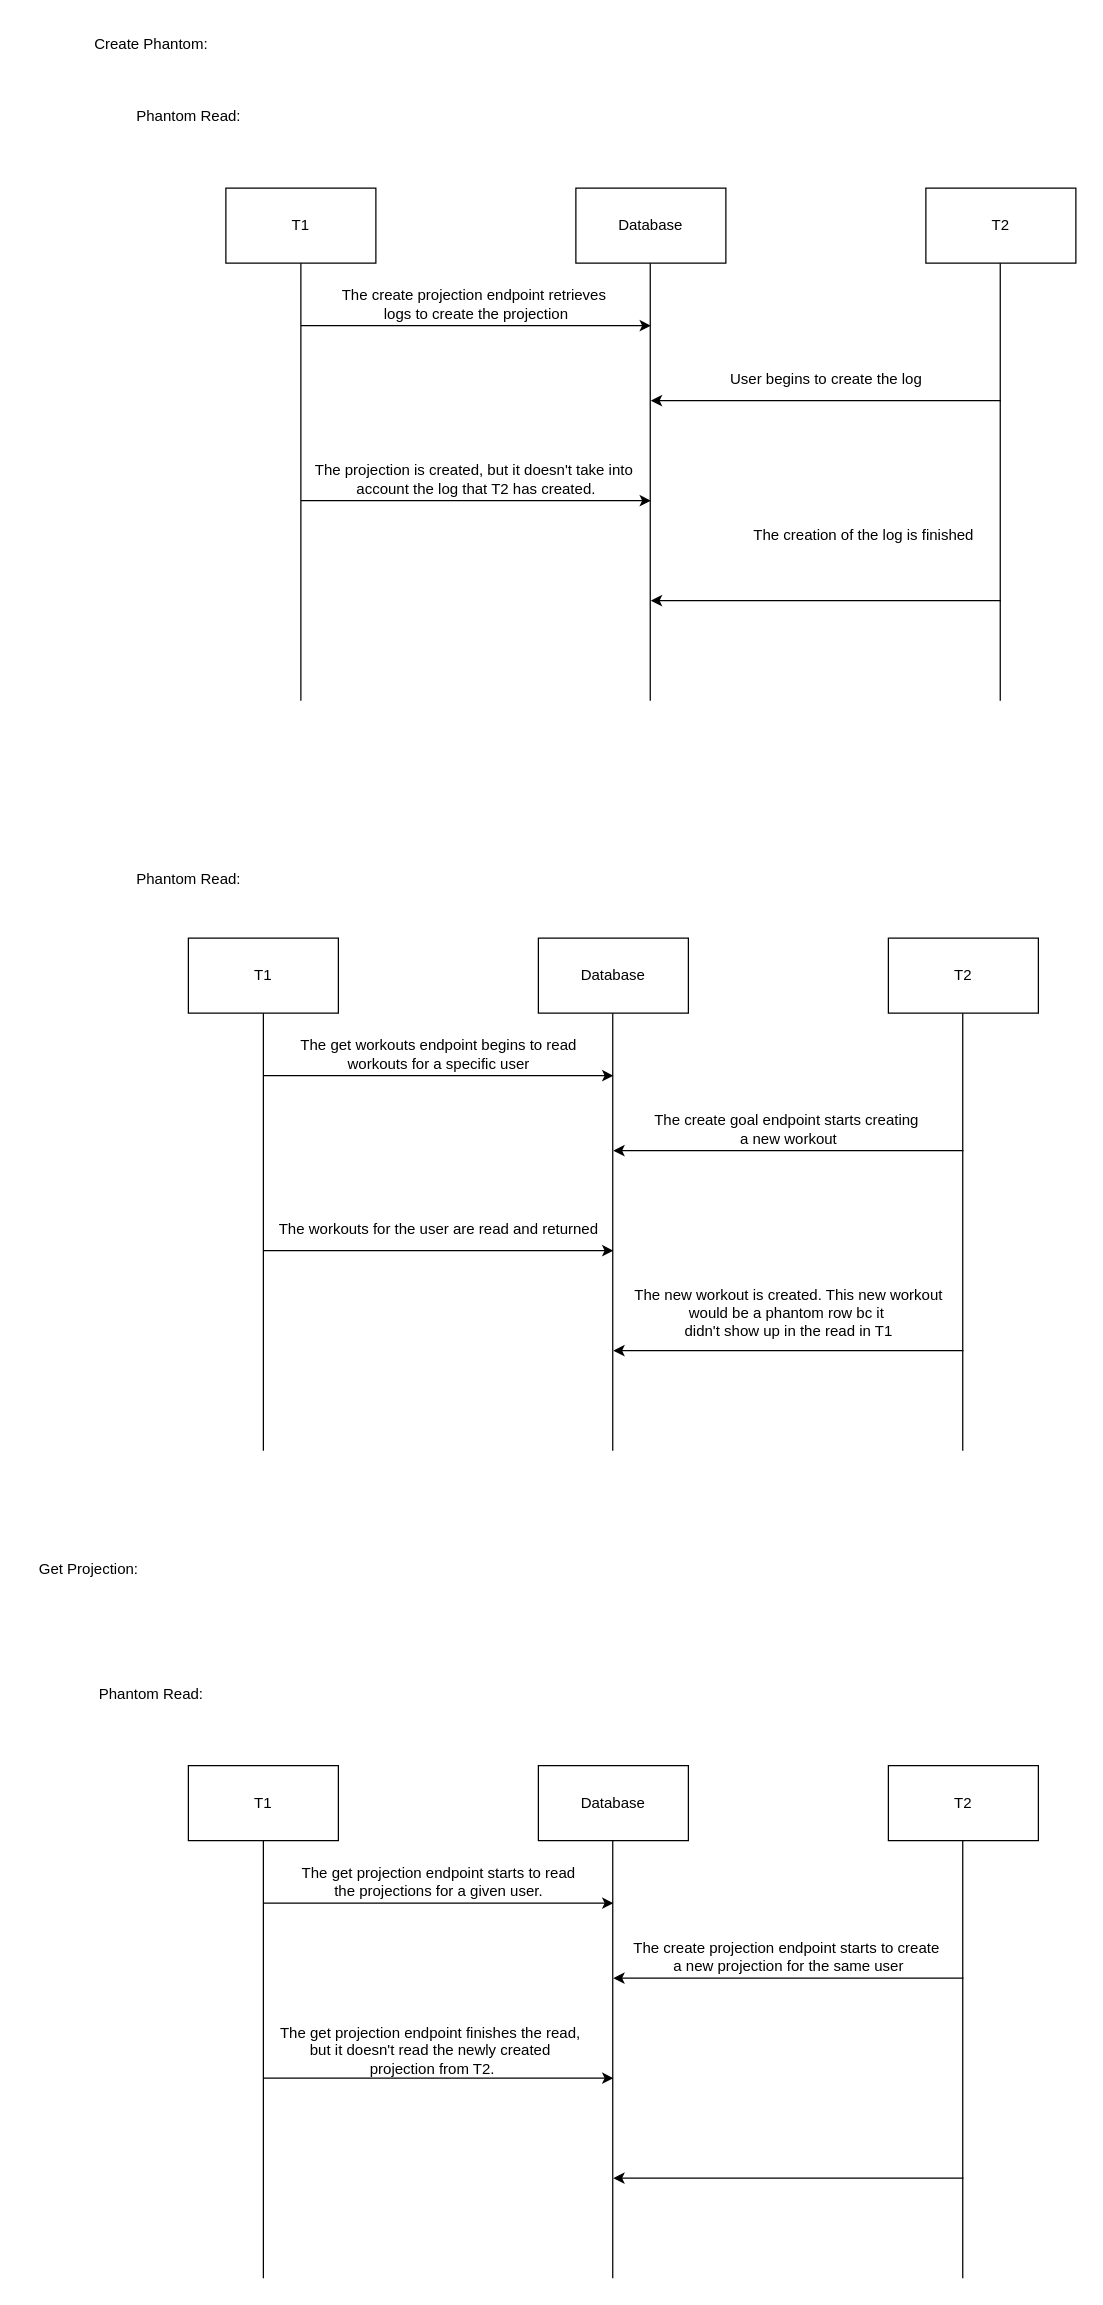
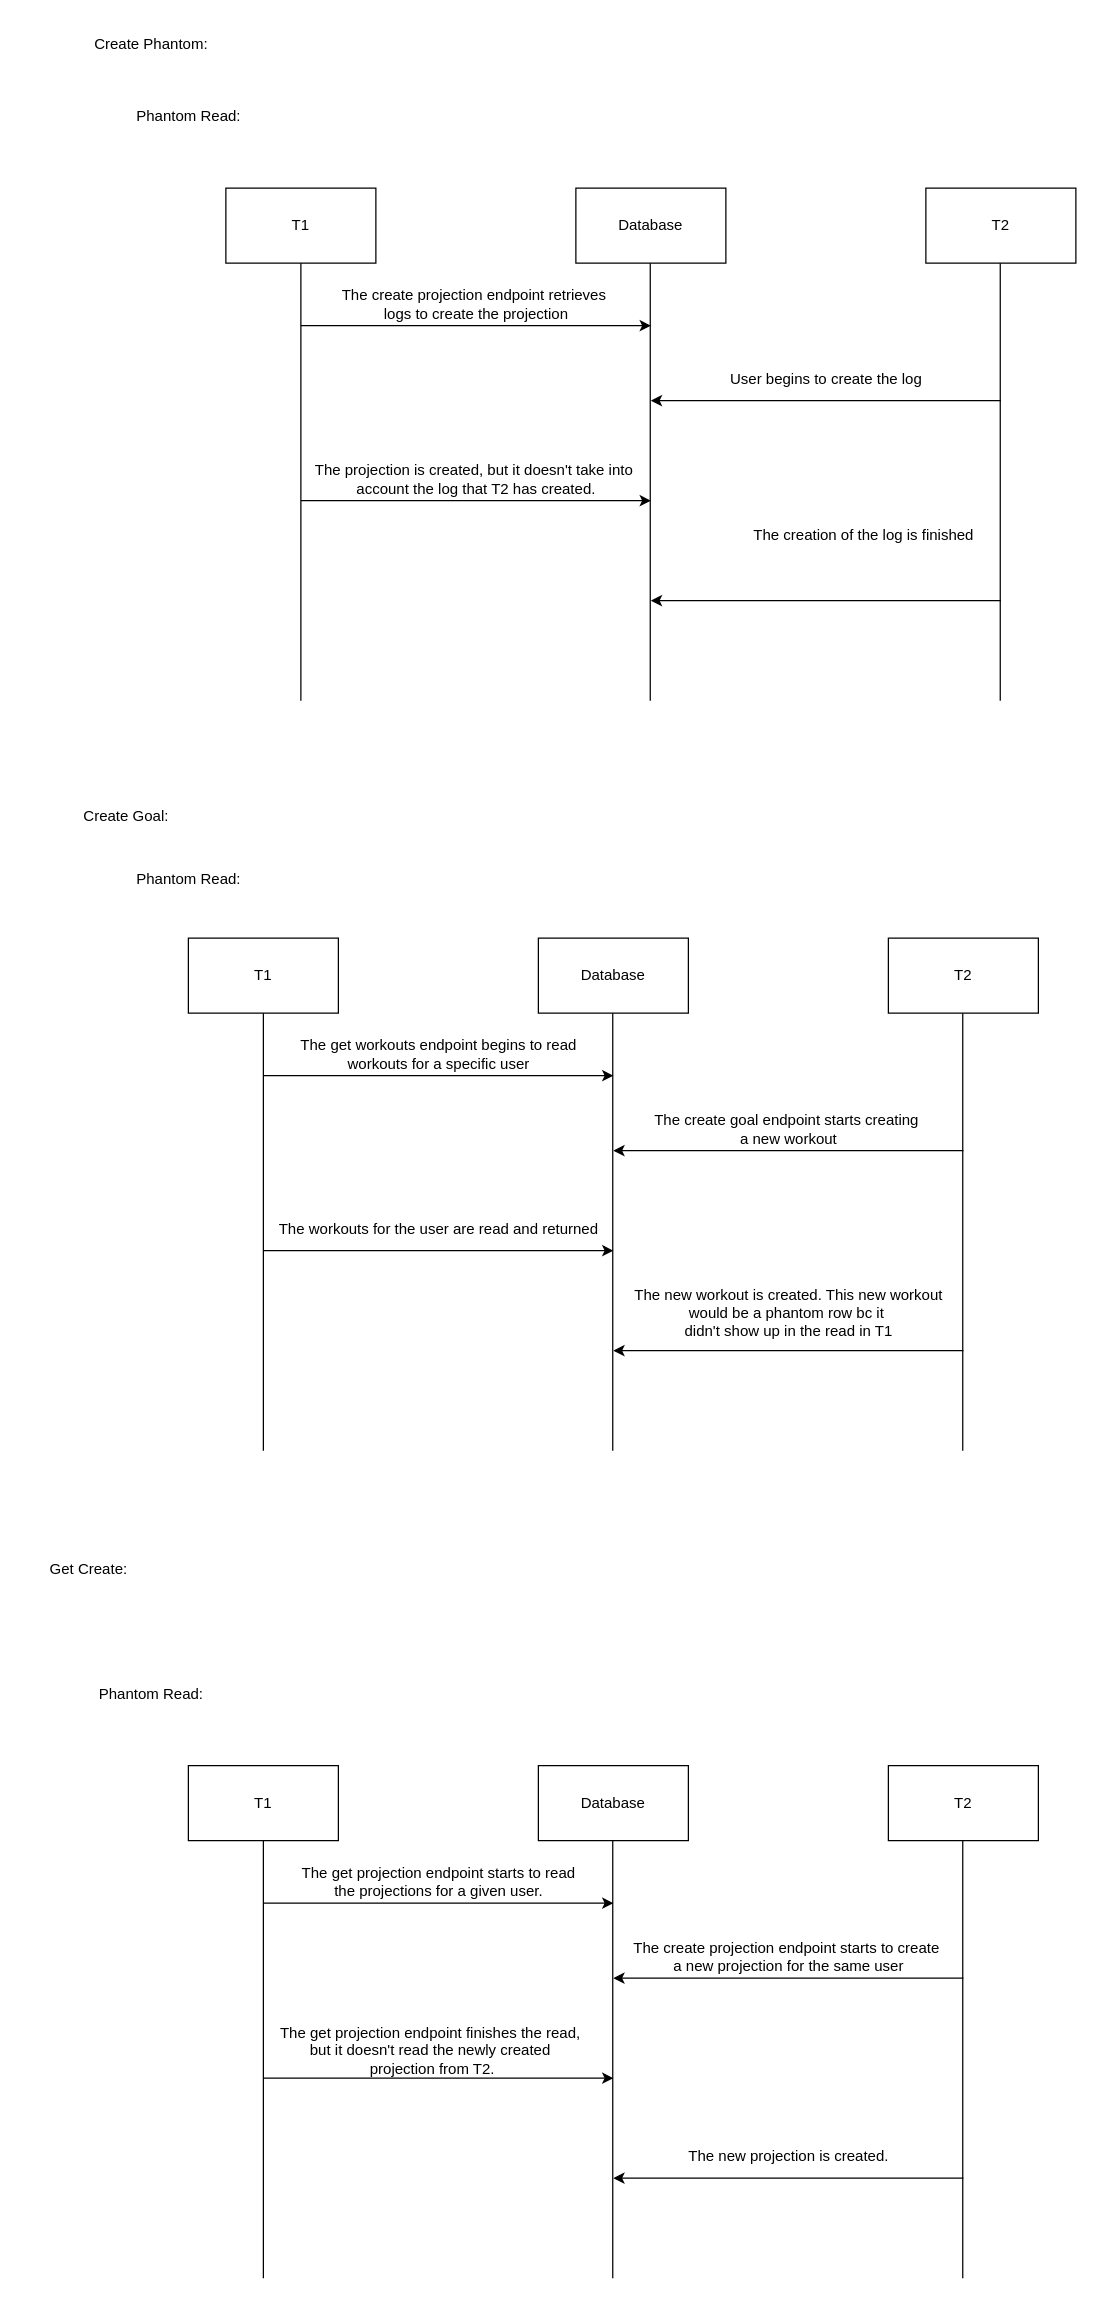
none -> (126, 817)
(89, 1569) -> (89, 1569)
none -> (788, 2157)
